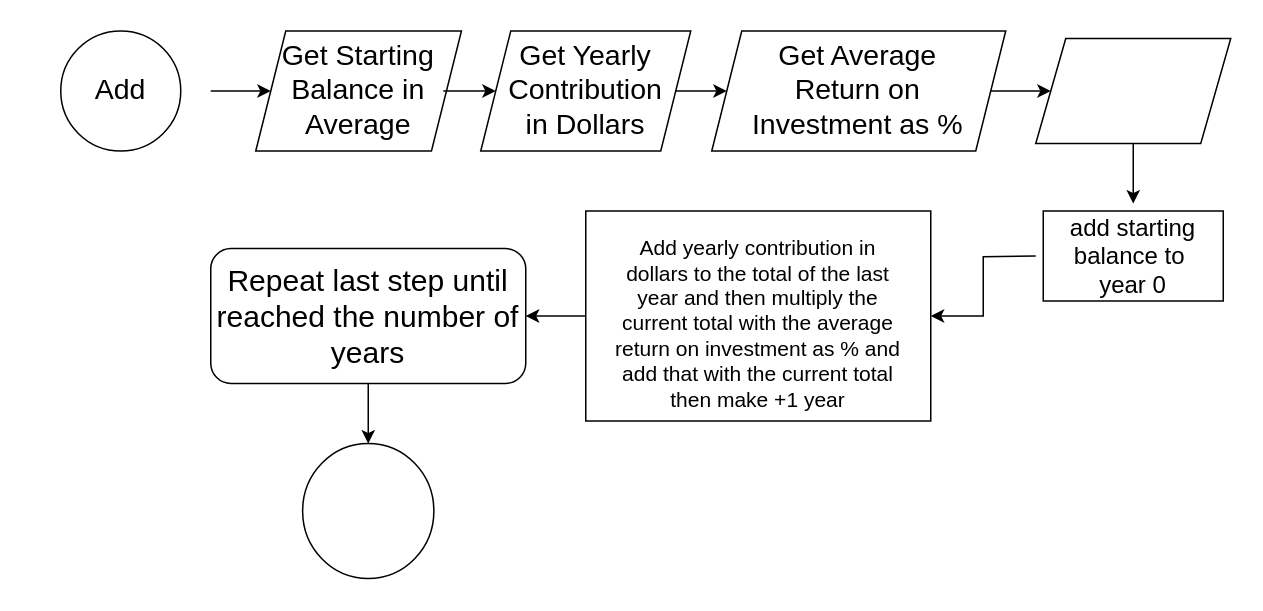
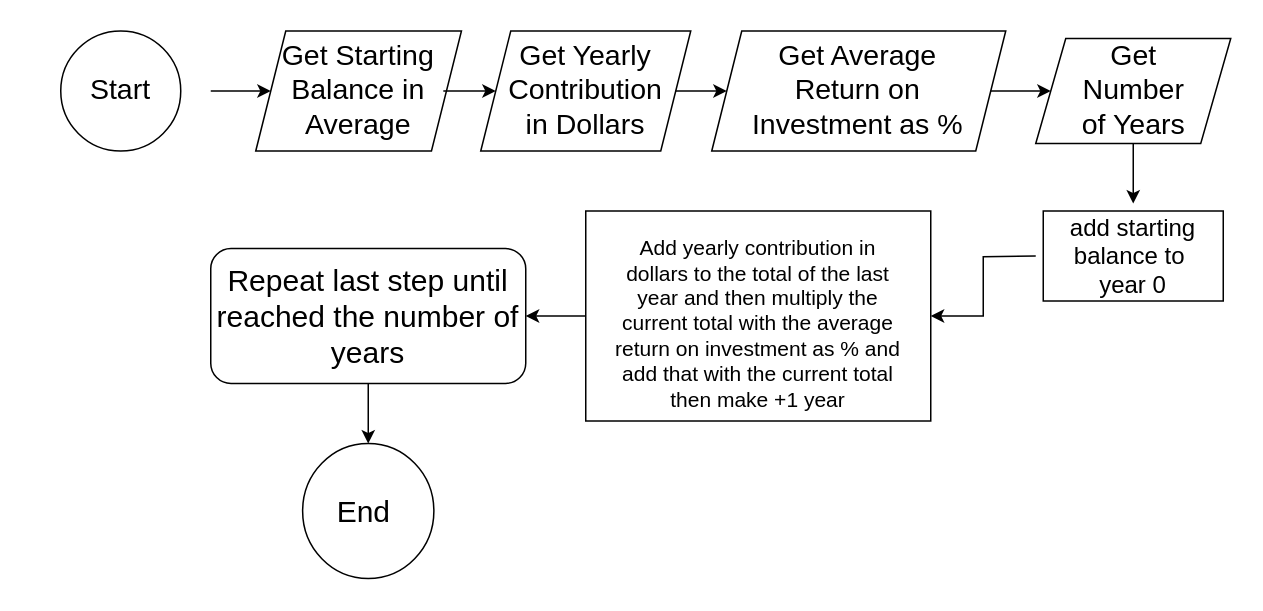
(121, 91) -> (121, 91)
none -> (1133, 91)
none -> (368, 511)
